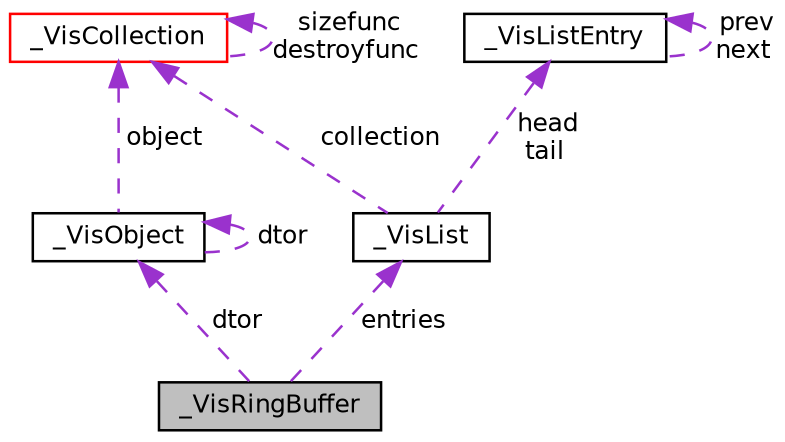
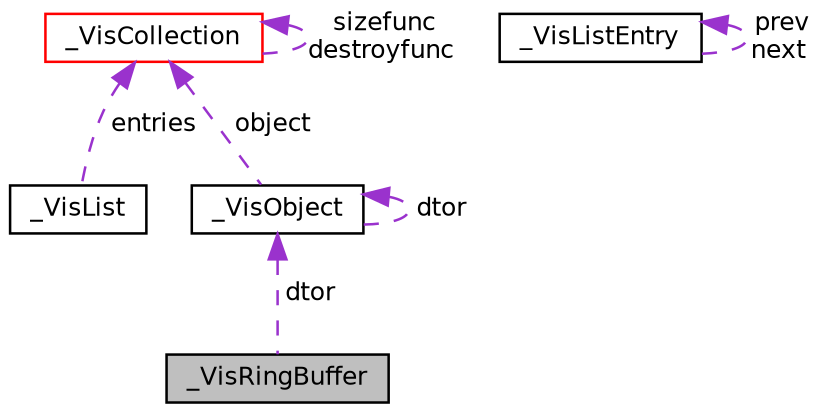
(377, 139) -> (150, 125)
(486, 148) -> none
(337, 332) -> none
